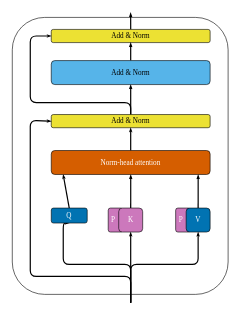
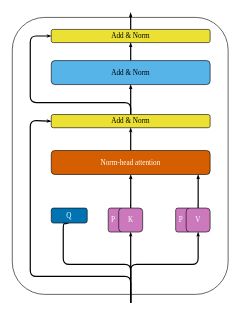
(67, 193) -> none
(198, 220) -> (198, 220)
